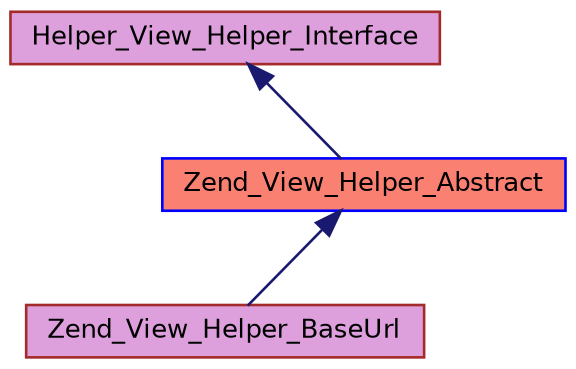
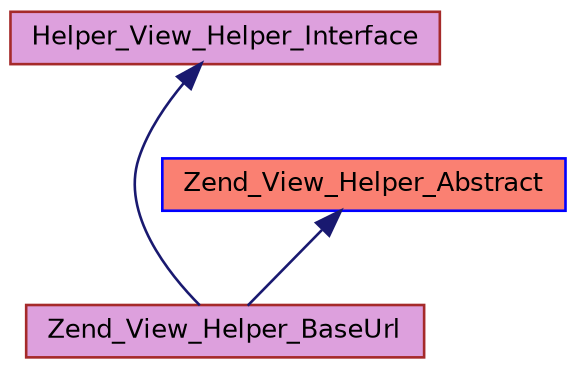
(304, 121) -> (136, 197)
